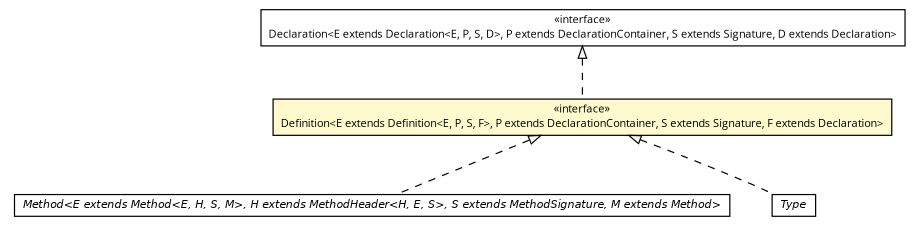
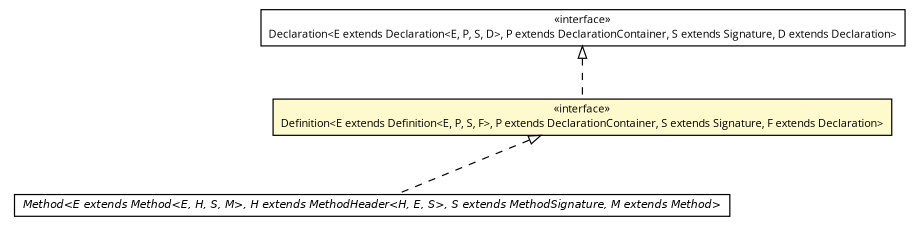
(794, 205) -> none
